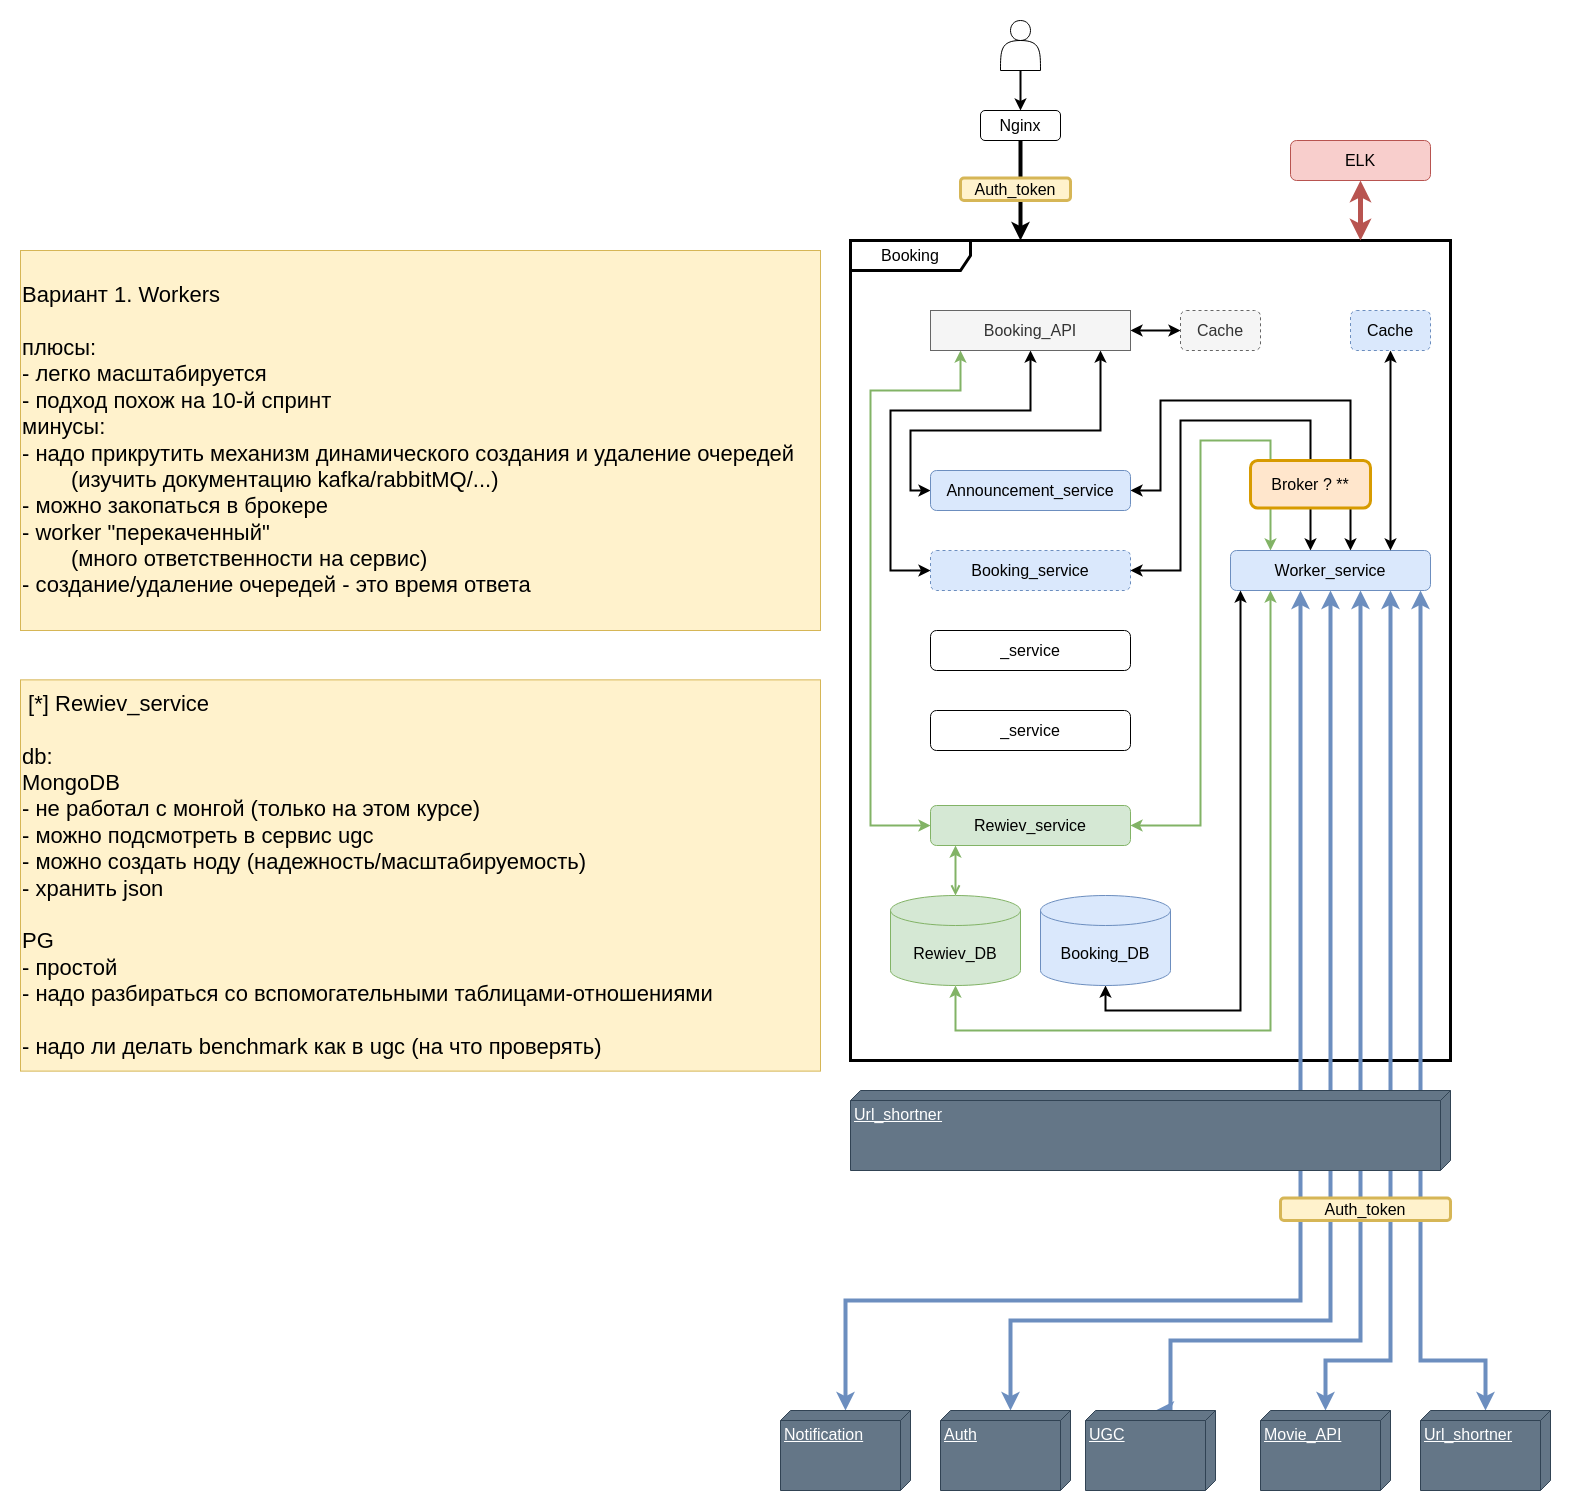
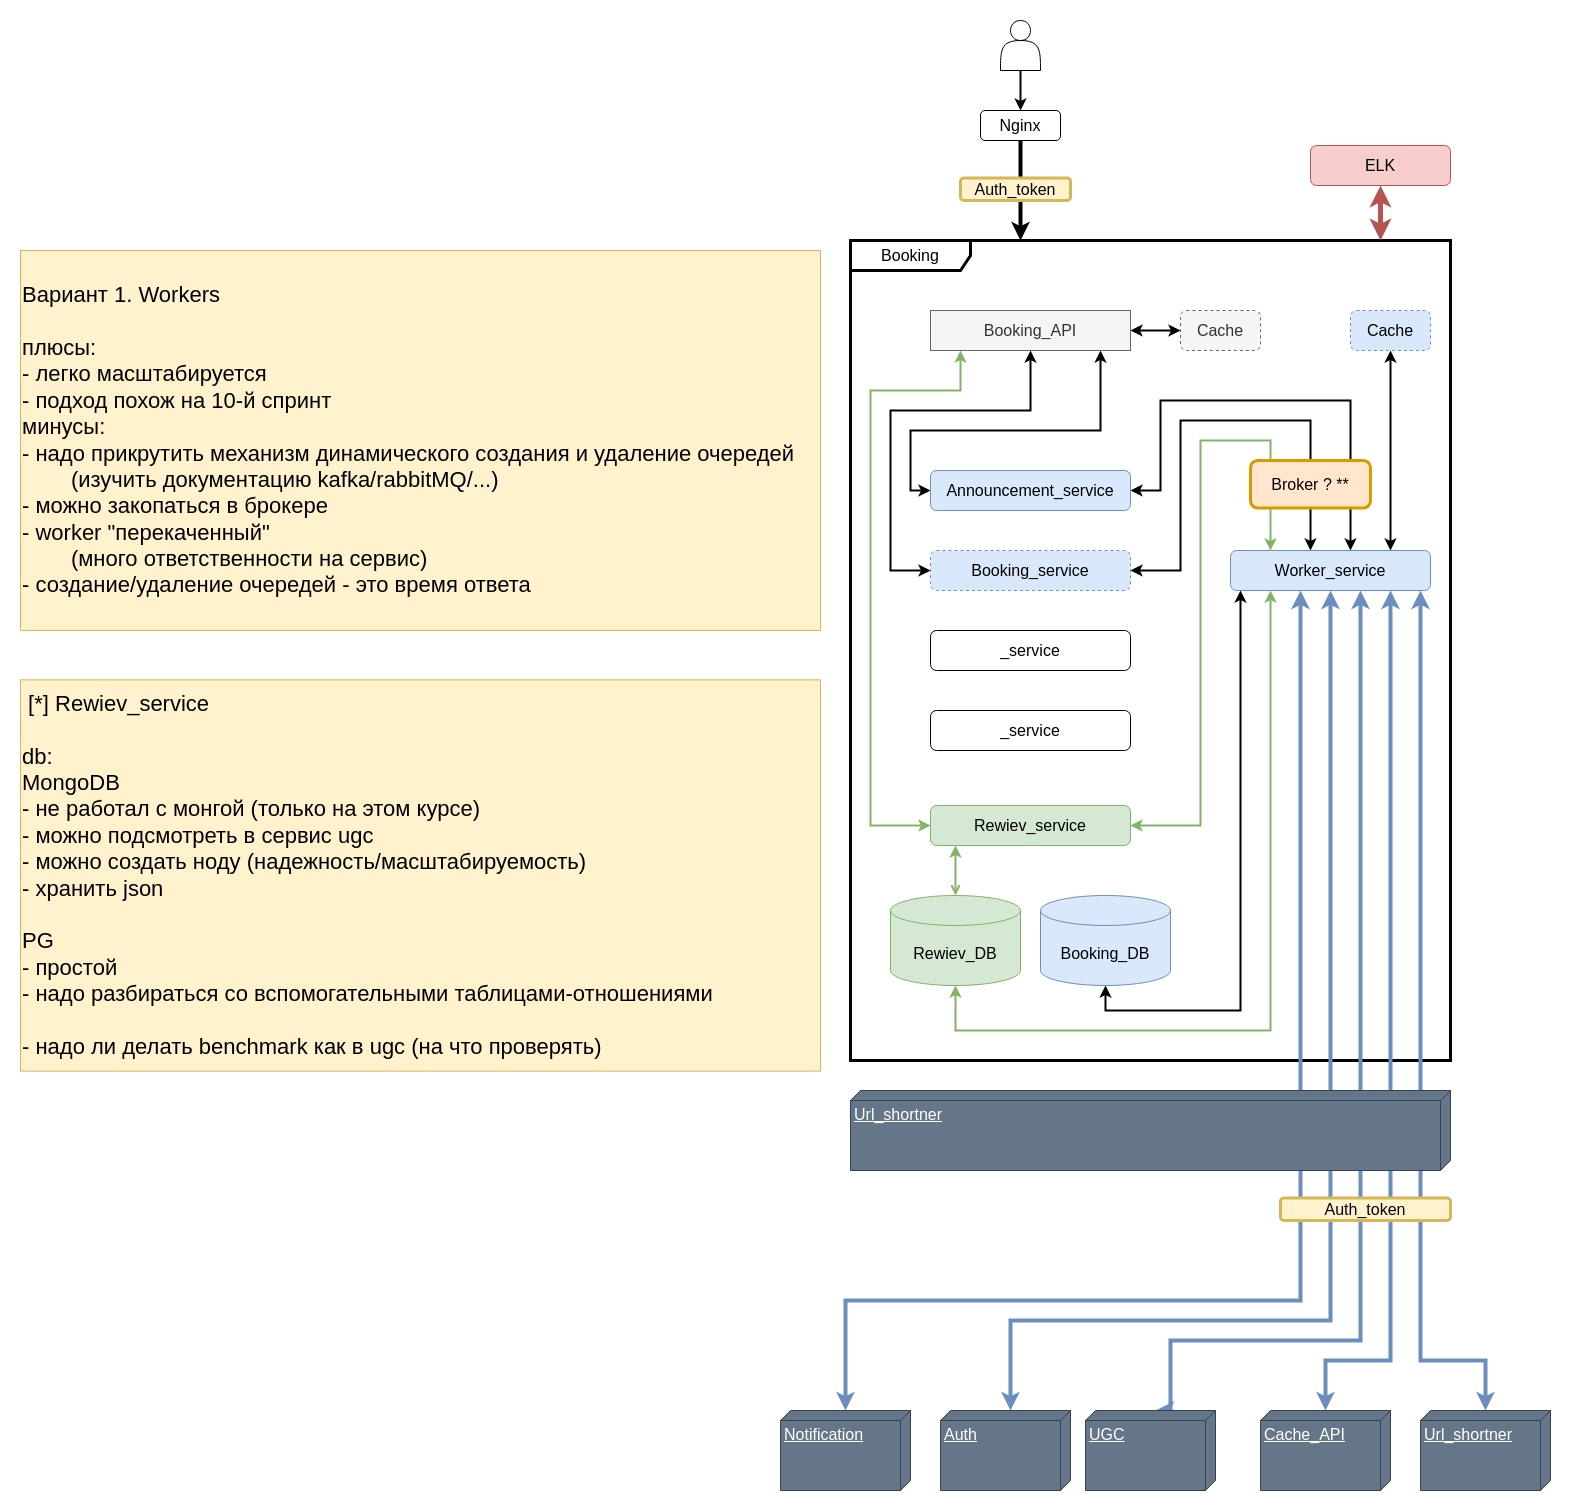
(1361, 161) -> (1381, 166)
(1303, 1435) -> (1305, 1435)
